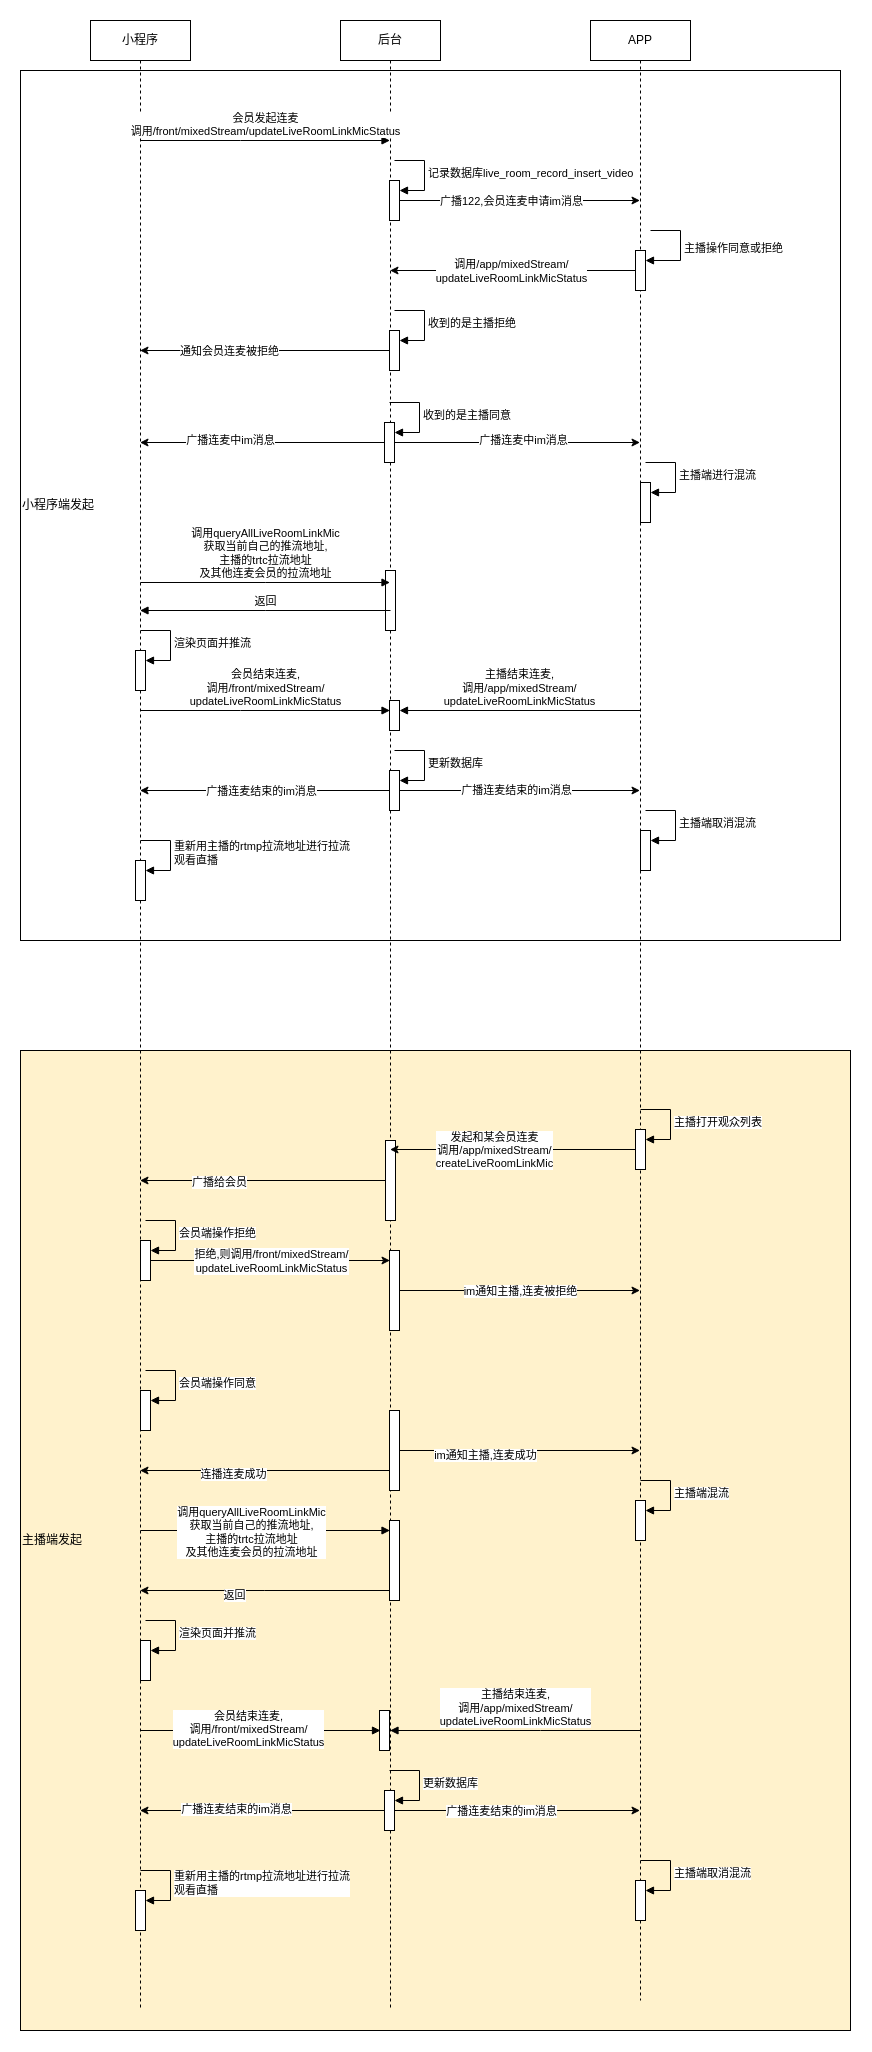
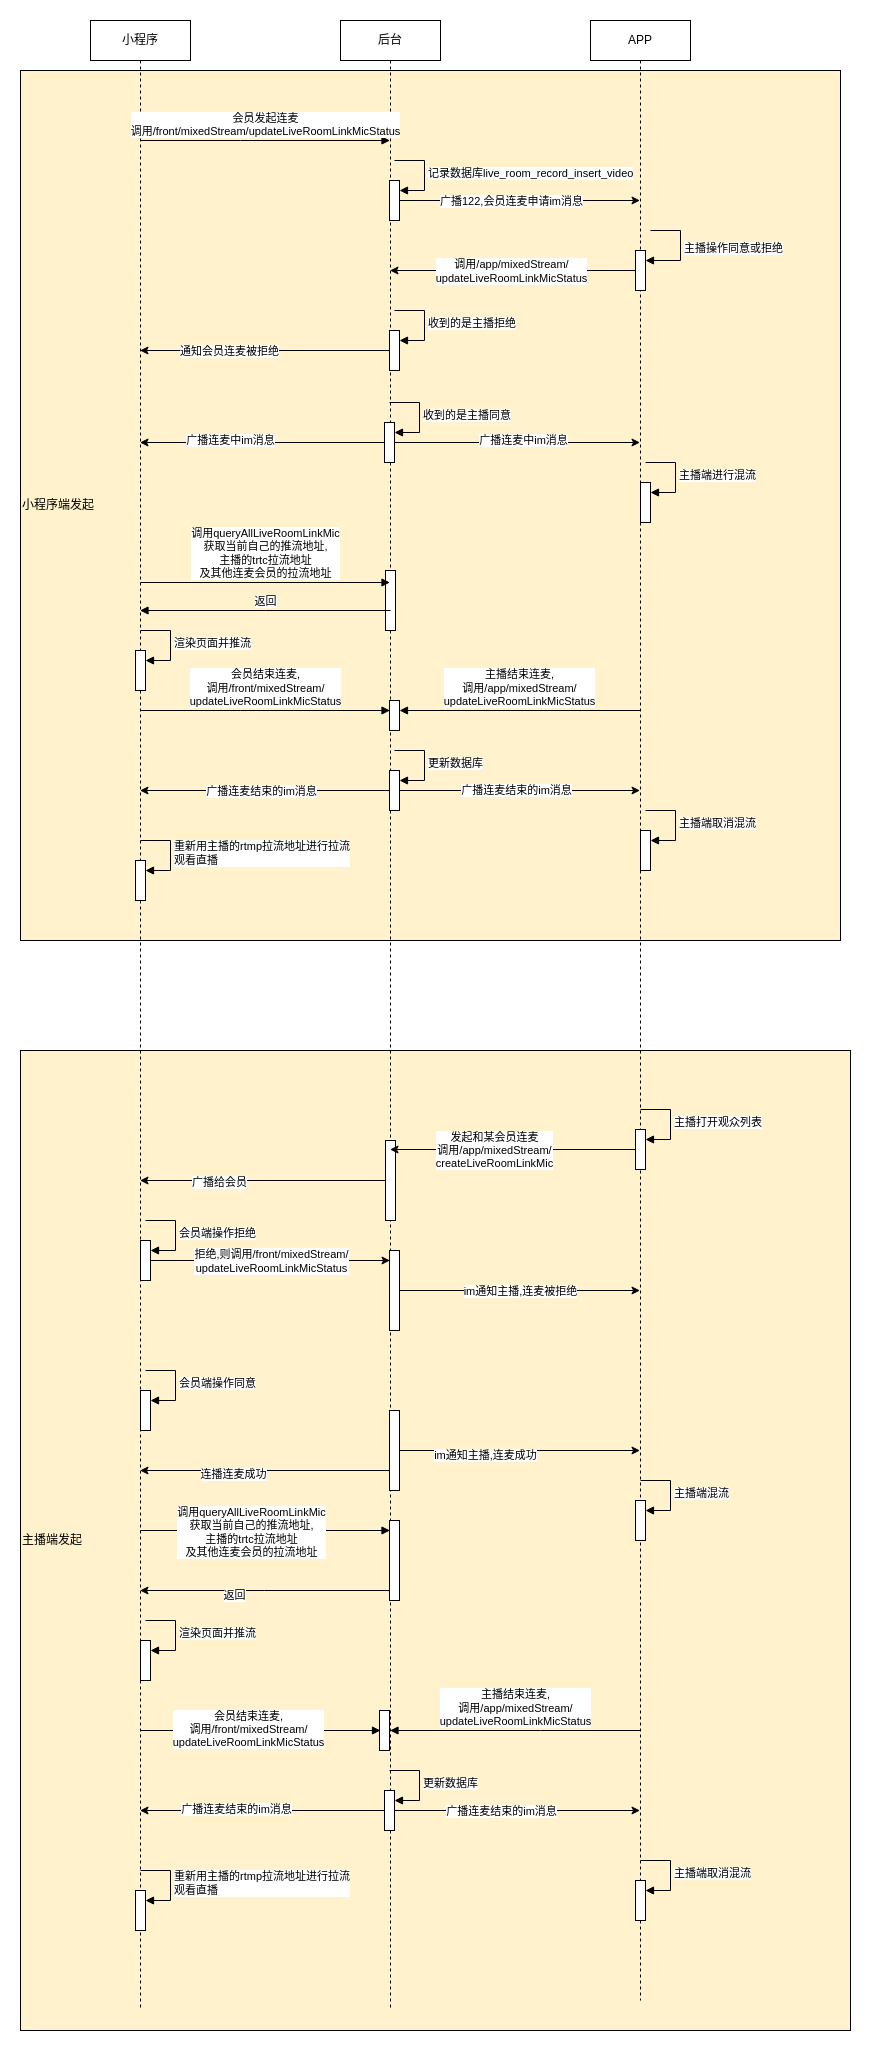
(59, 506) -> (59, 506)
